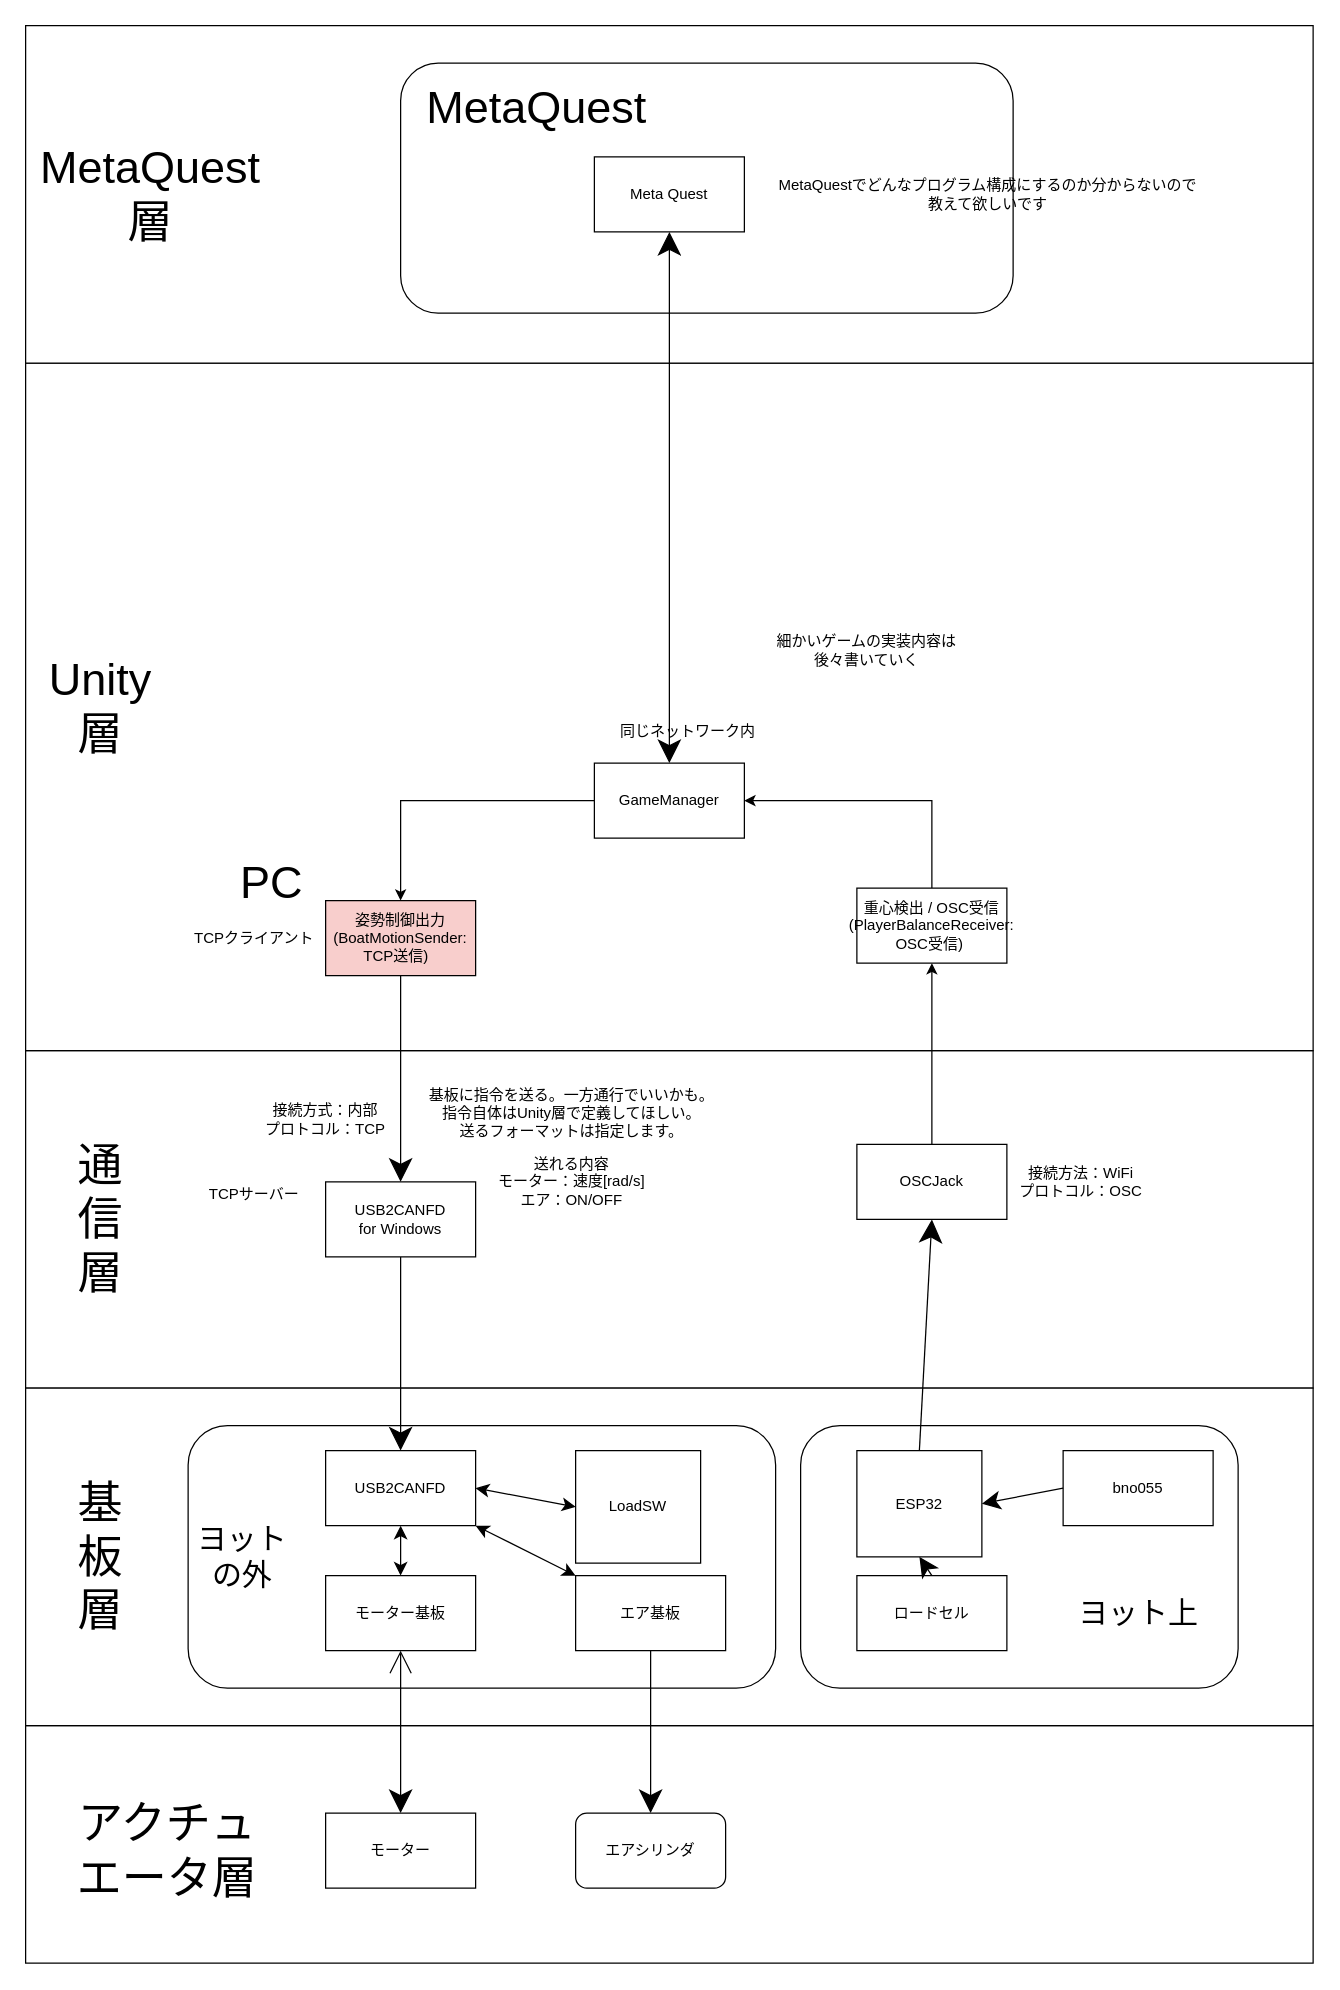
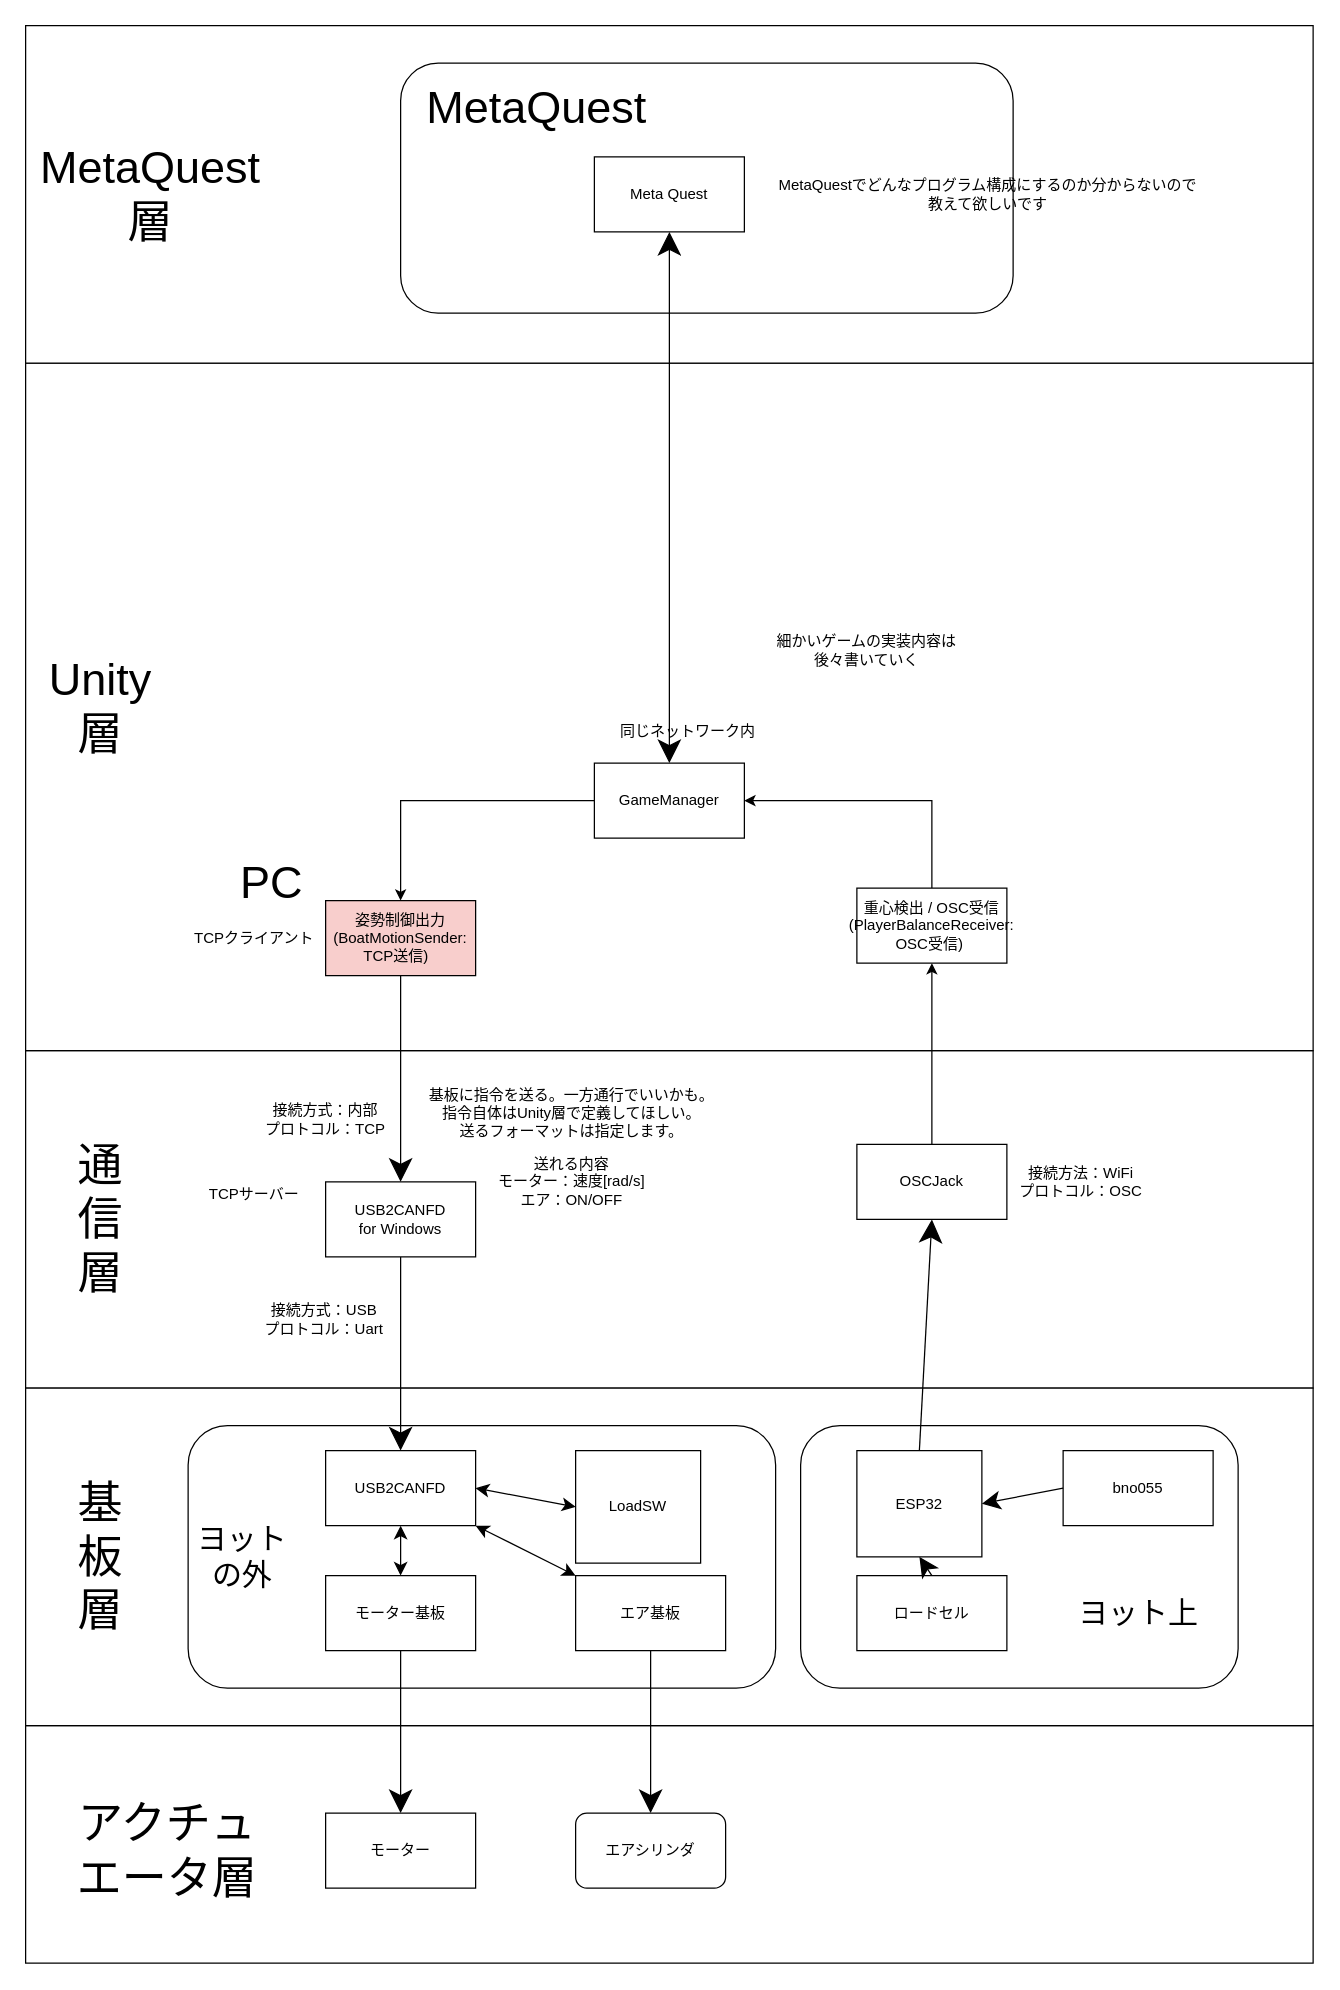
none -> (324, 1319)
(401, 1657) -> (401, 1656)
